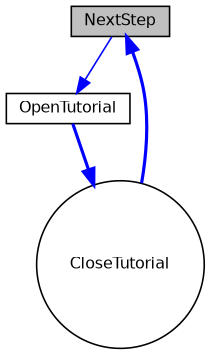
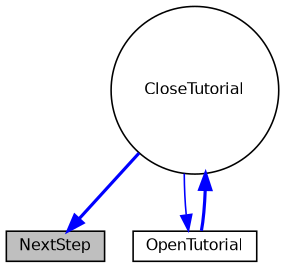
(98, 58) -> (185, 194)
